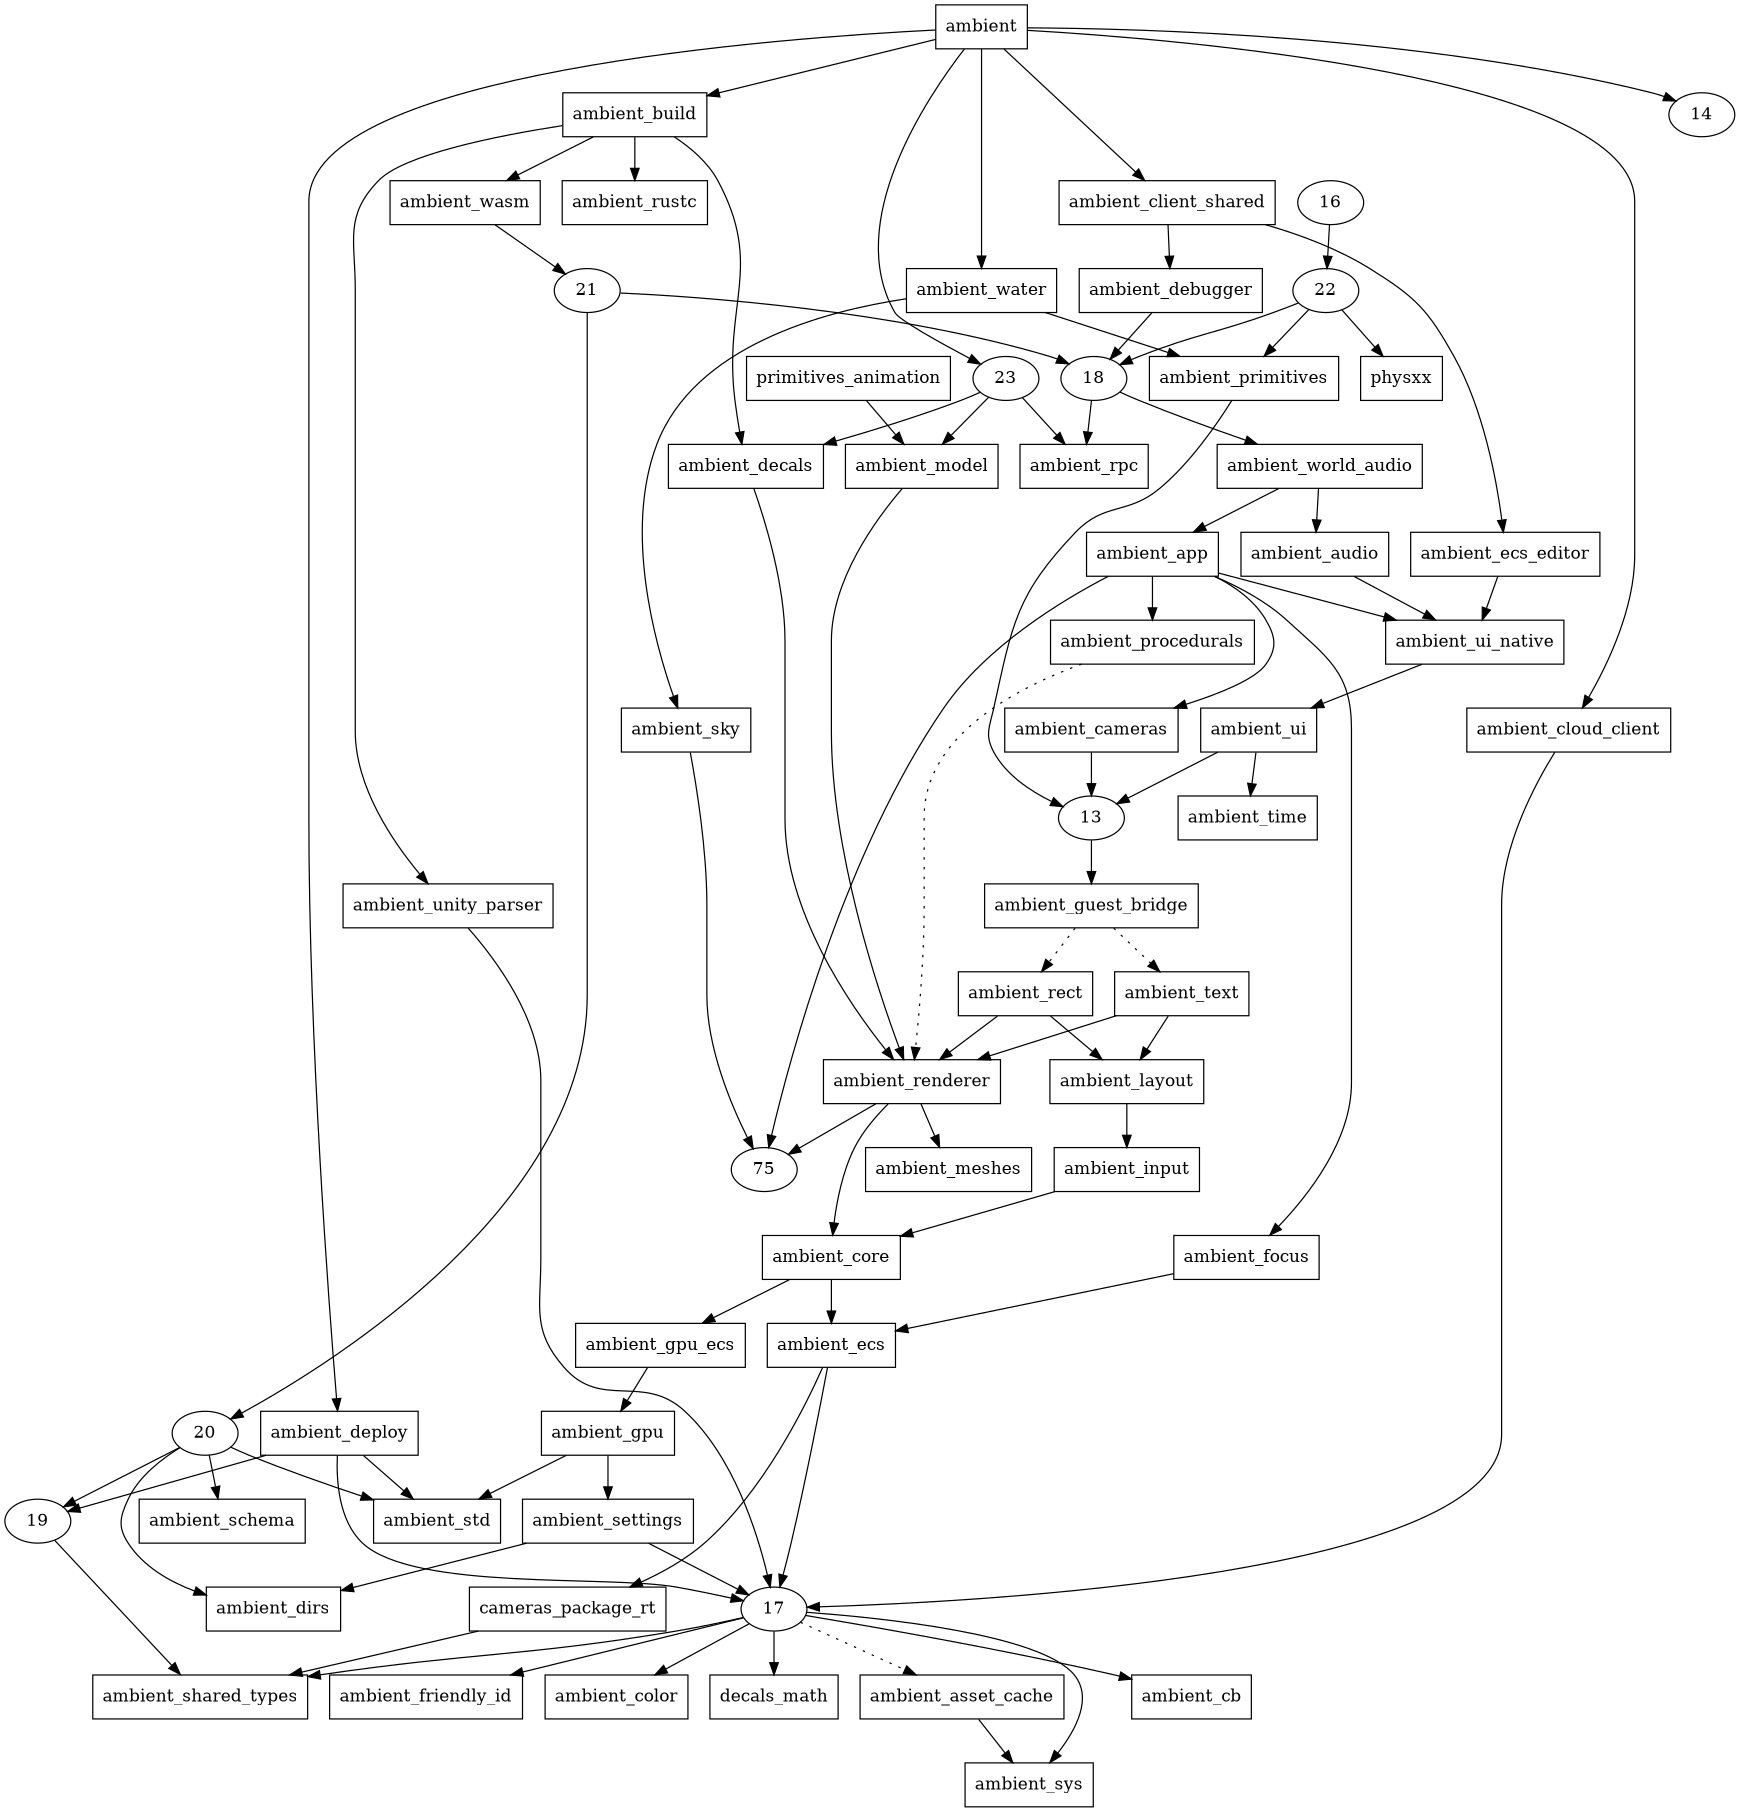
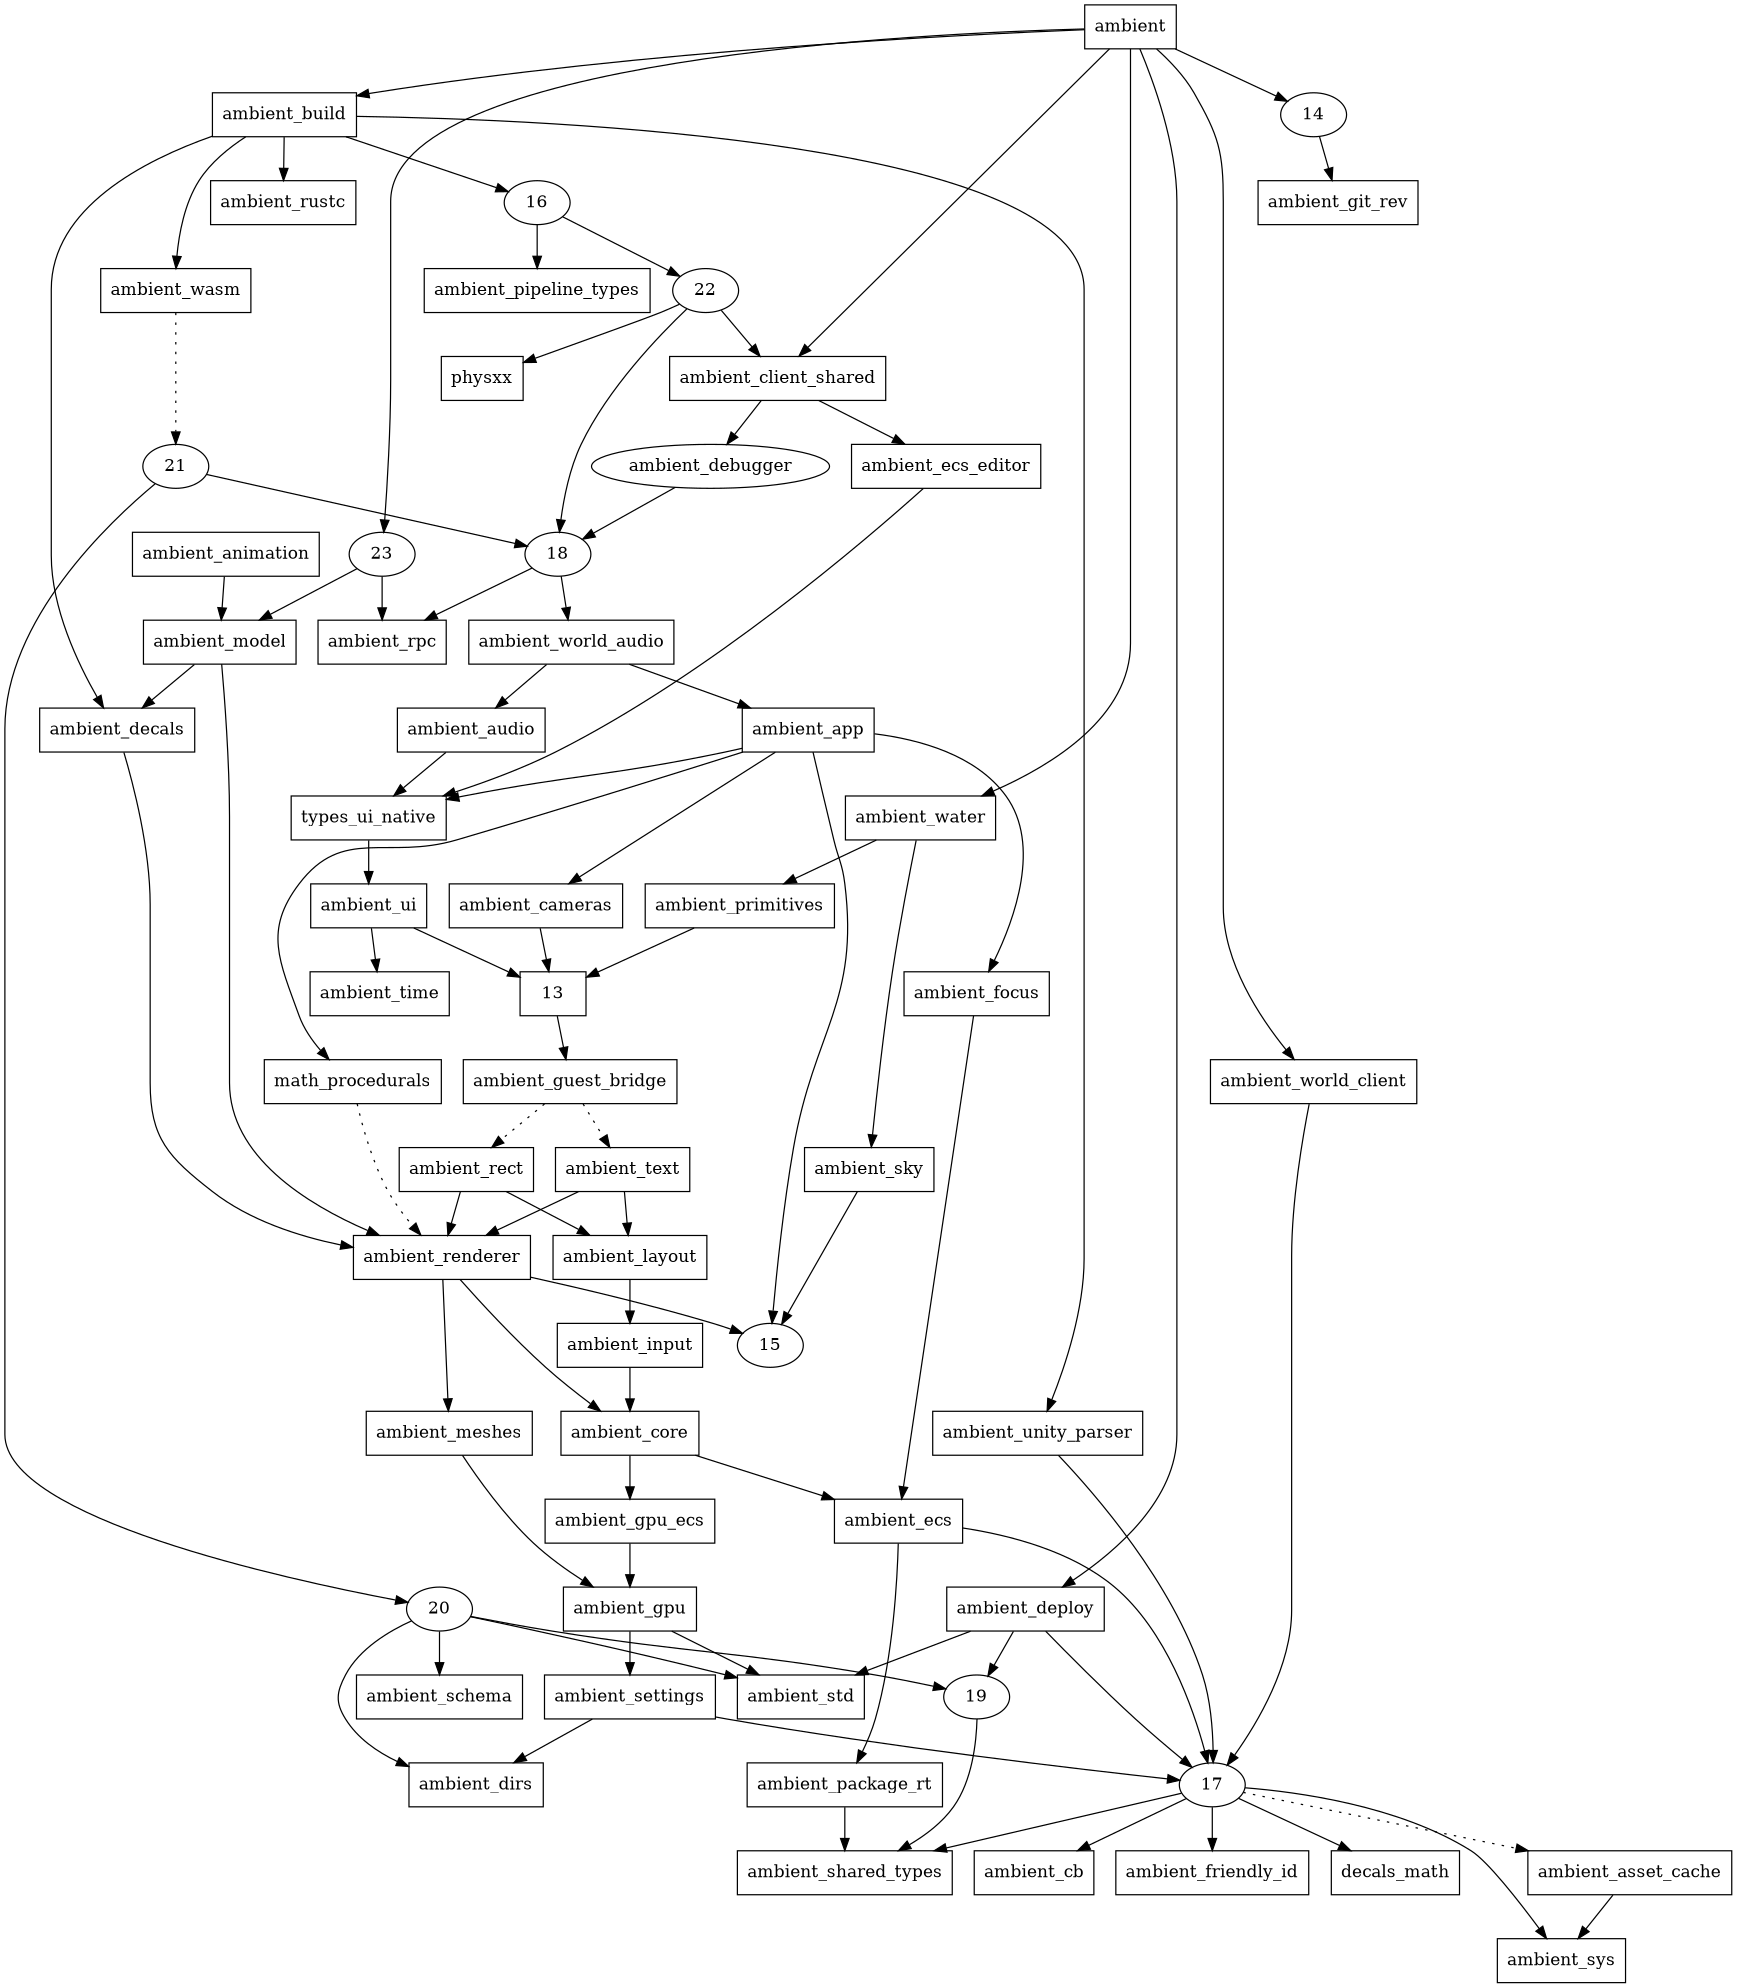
none -> (421, 162)
none -> (1338, 203)
(525, 246) -> (176, 372)
none -> (537, 291)
(1171, 291) -> (711, 466)
(1291, 328) -> (737, 329)
(848, 378) -> (226, 554)
(909, 419) -> (173, 682)
(1152, 642) -> (353, 1082)
(1475, 642) -> (369, 818)
(1569, 730) -> (1314, 1082)
(1091, 818) -> (553, 994)
(764, 1170) -> (770, 1345)
none -> (516, 1525)
(568, 1609) -> (845, 1785)
(617, 1697) -> none
